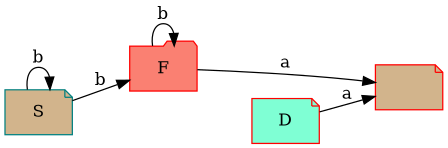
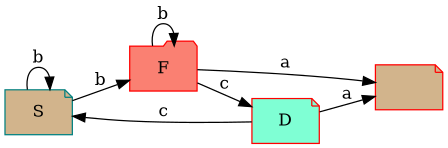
none -> (219, 92)
none -> (168, 122)
